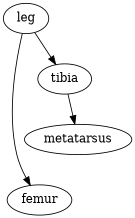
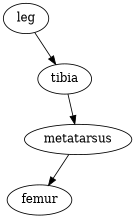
(12, 106) -> (61, 166)
